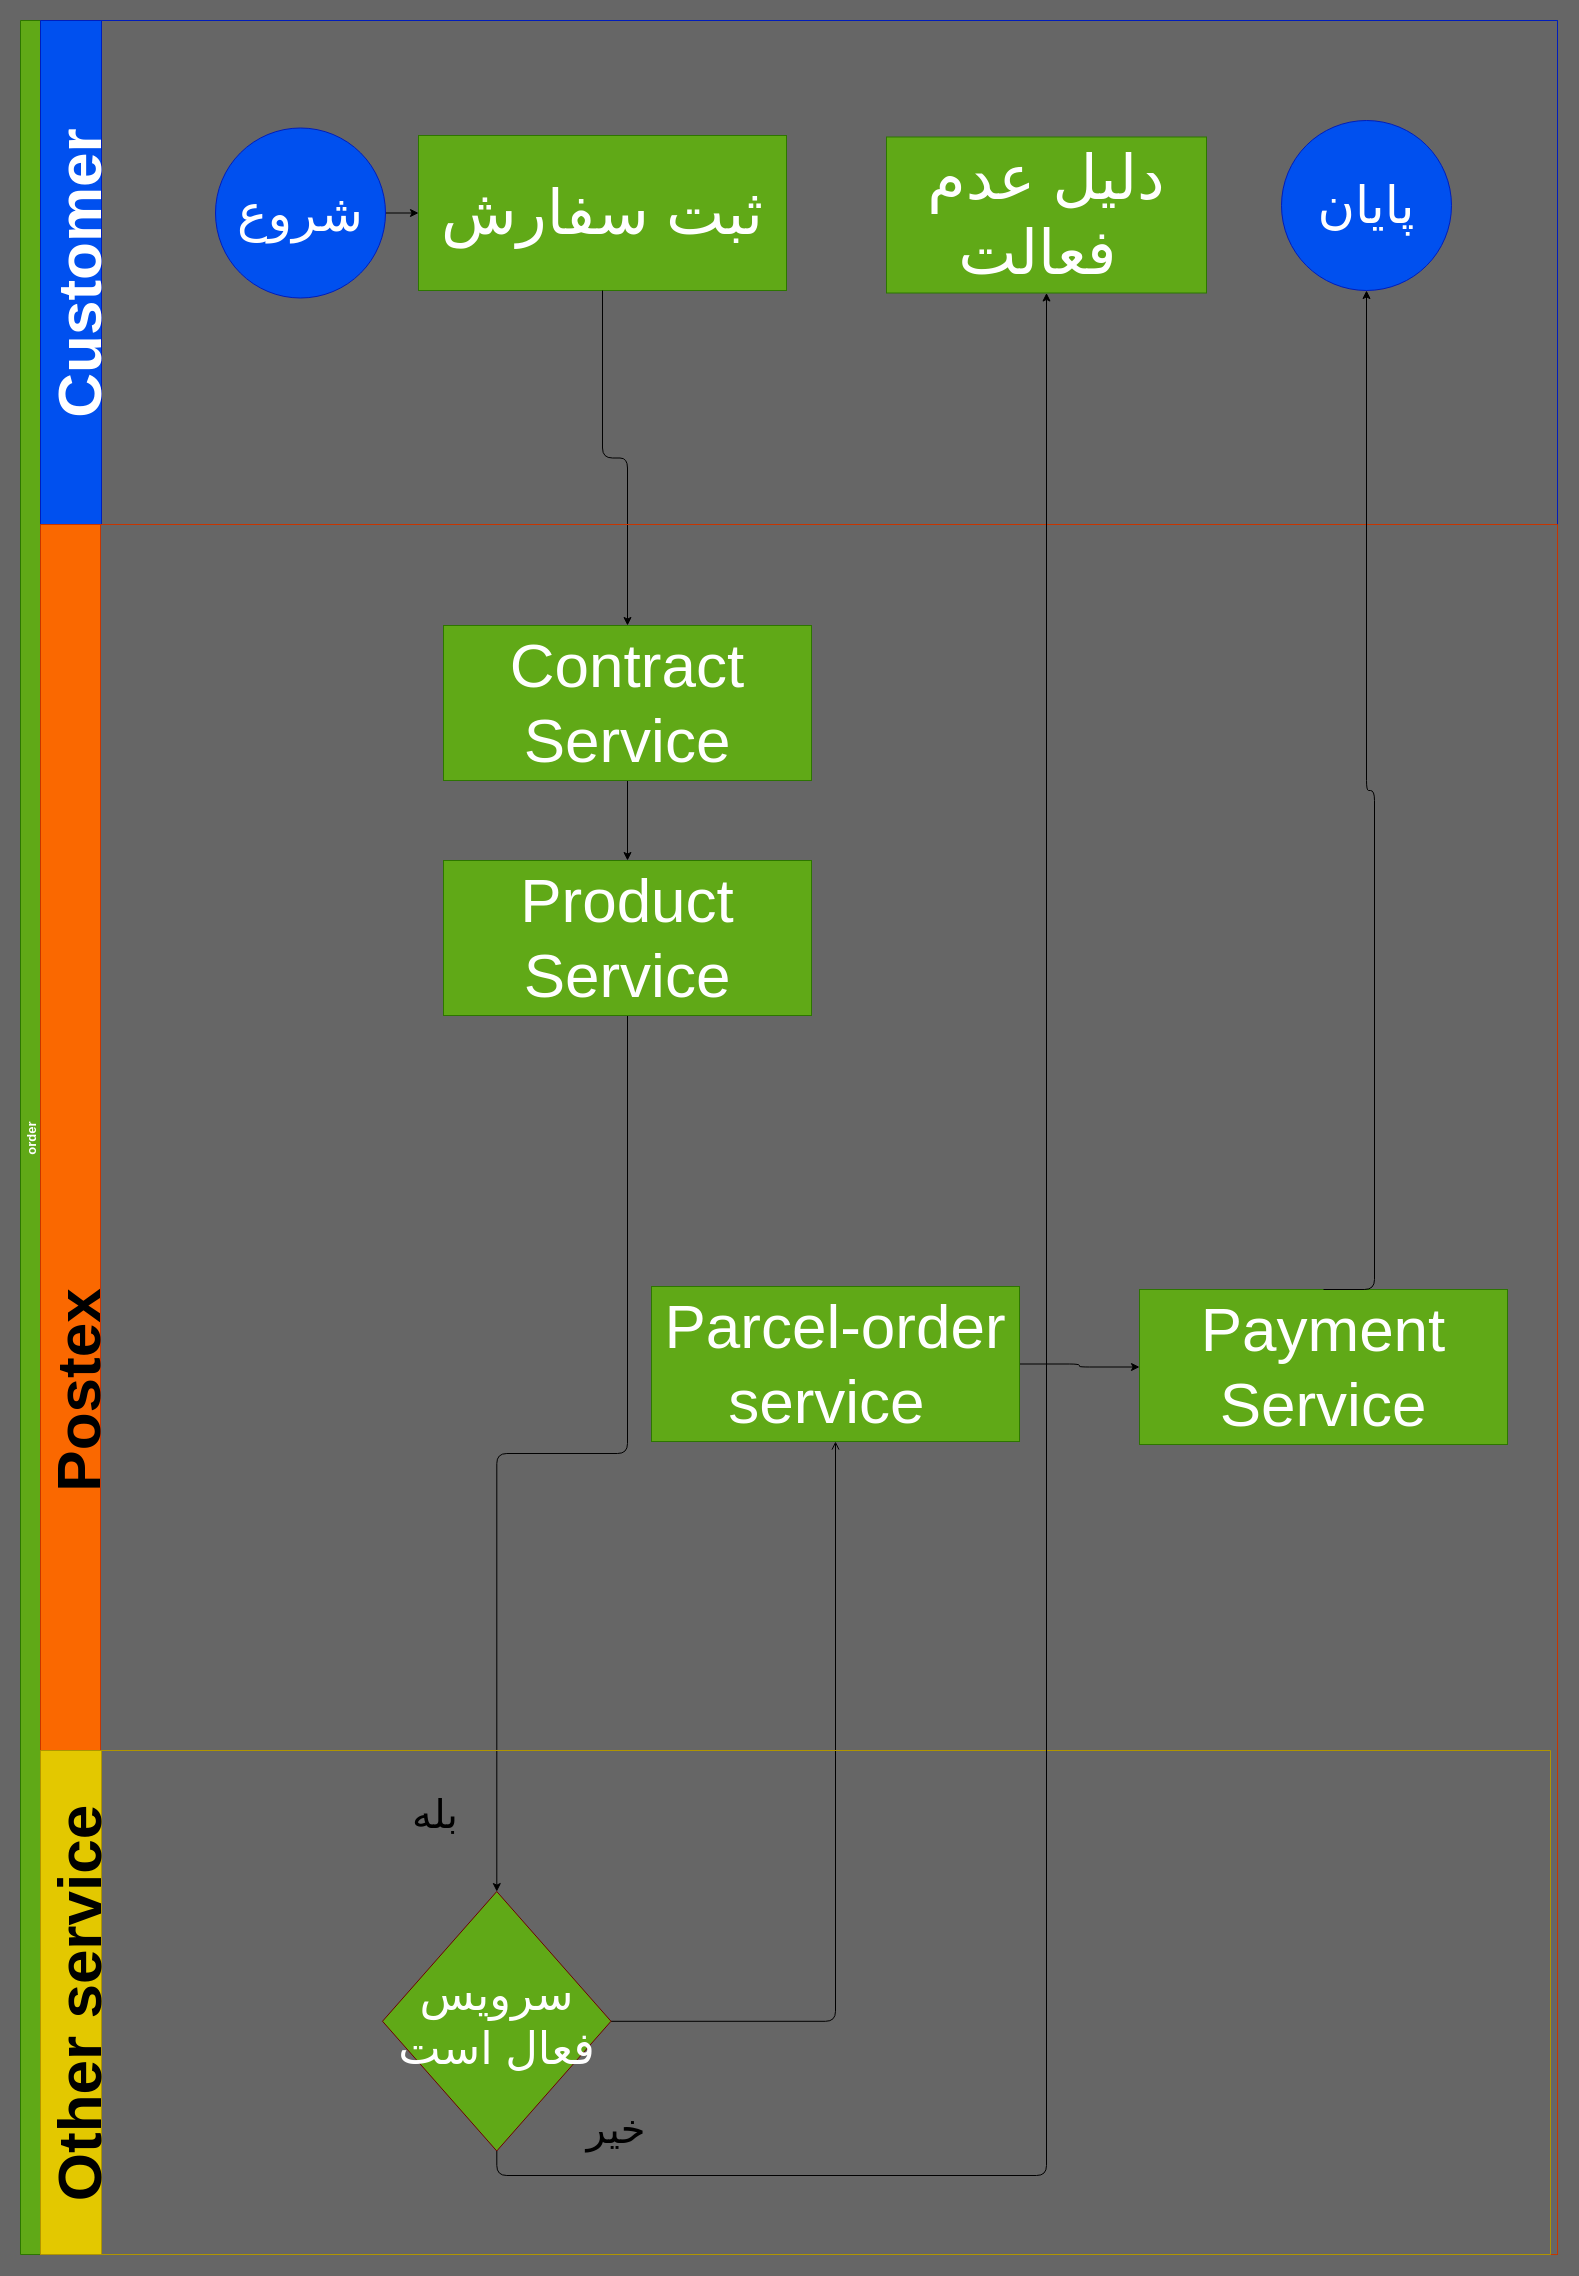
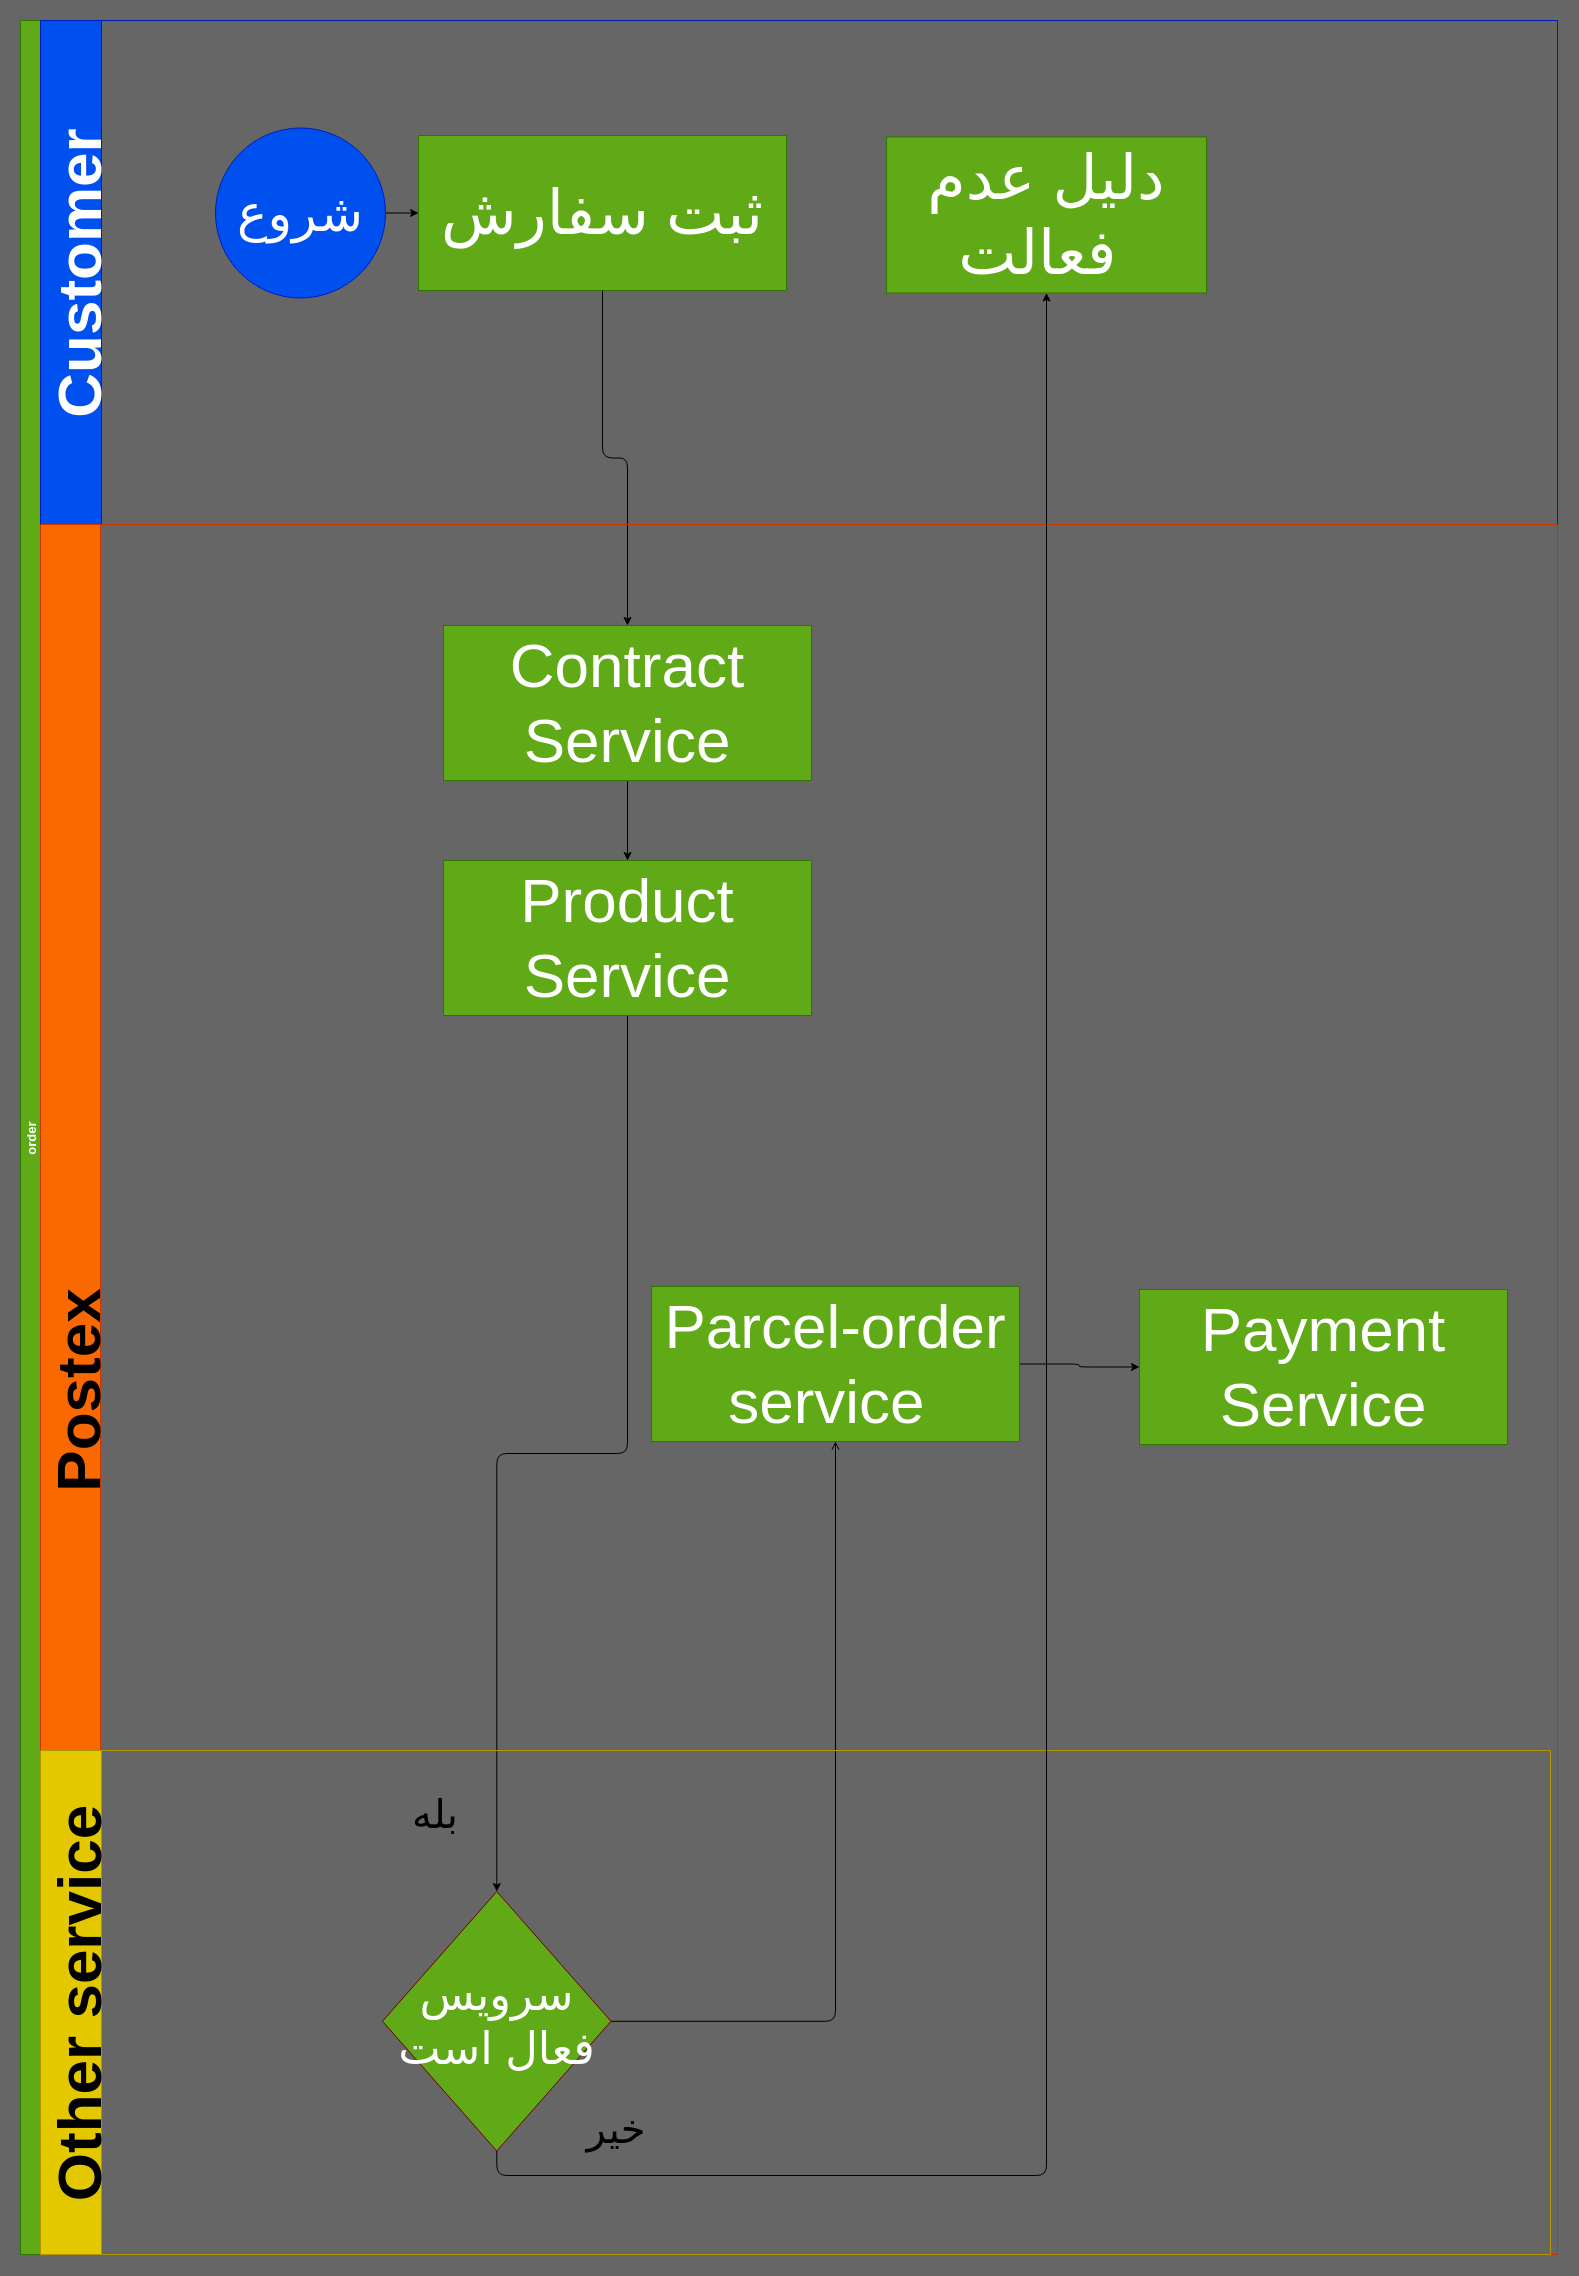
(1367, 206) -> none
(1375, 1066) -> none
